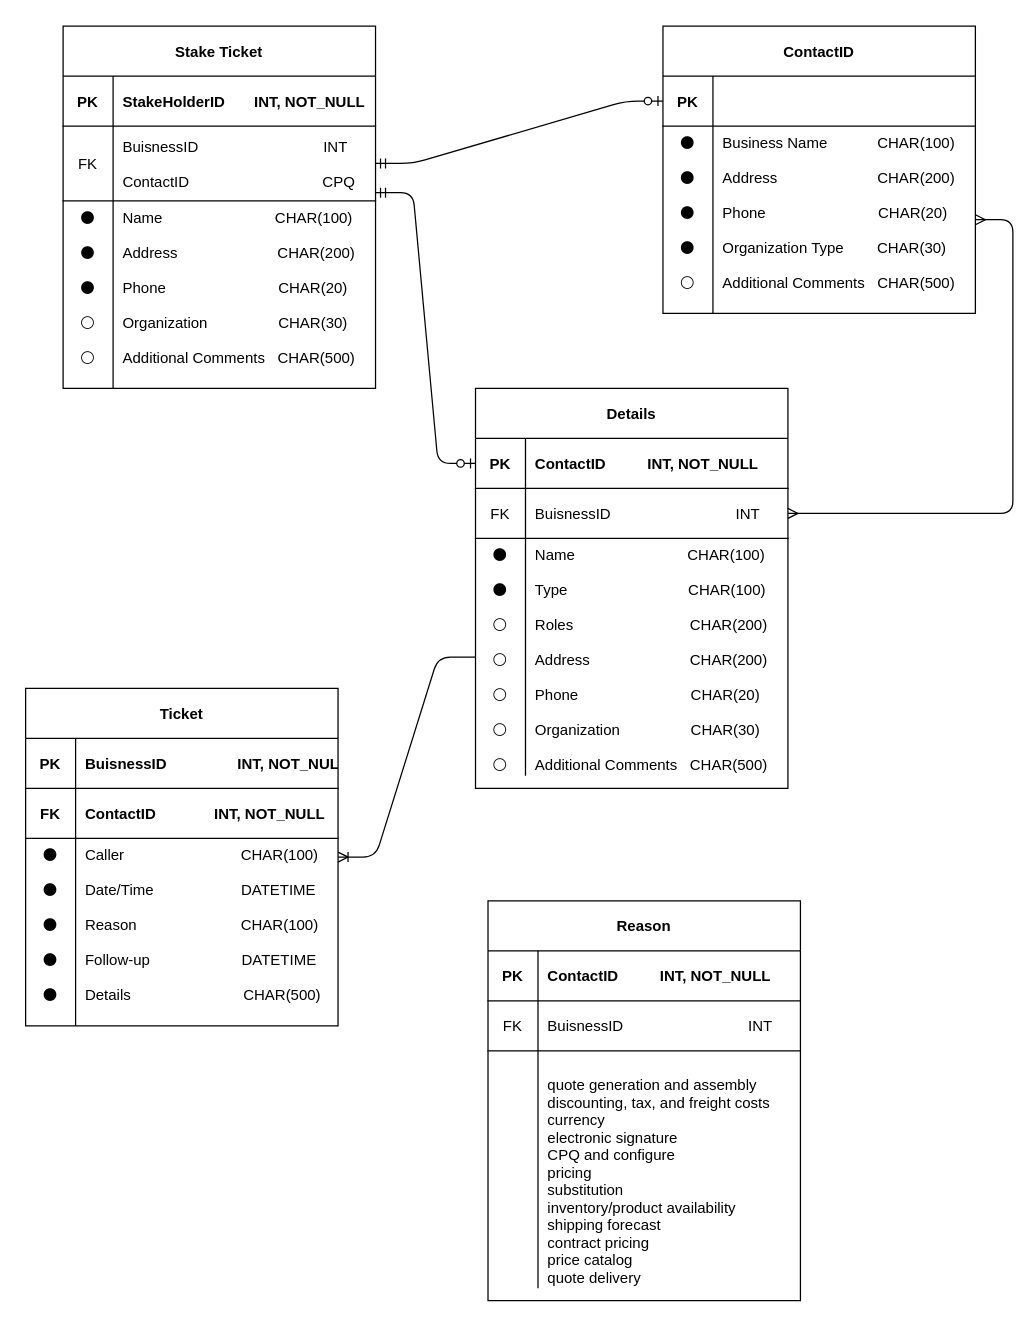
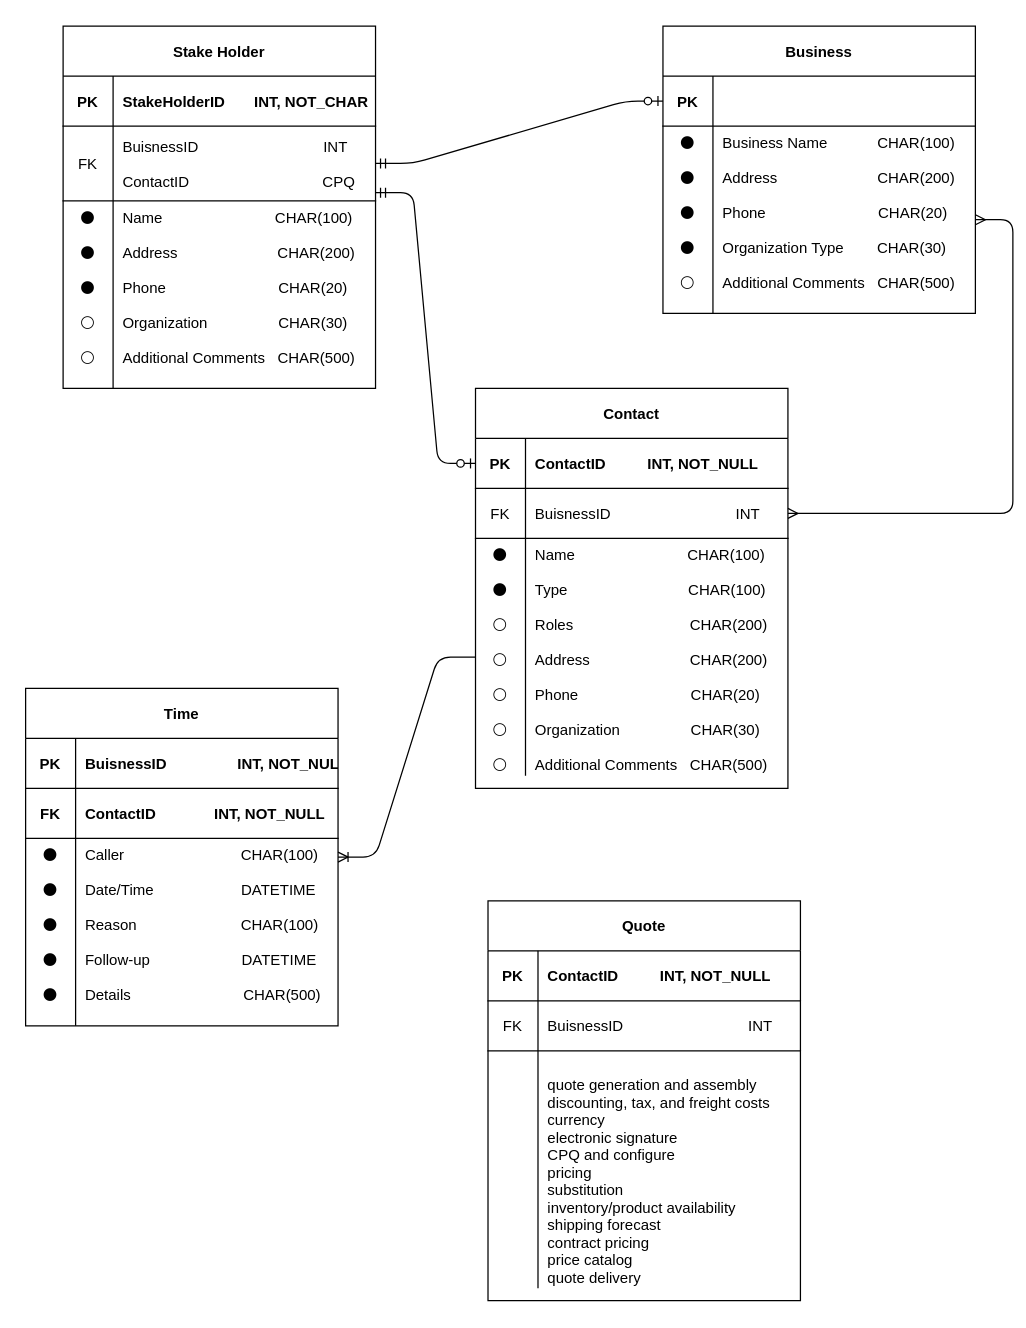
(219, 51) -> (219, 51)
(819, 51) -> (819, 51)
(249, 101) -> (249, 101)
(631, 414) -> (631, 414)
(181, 714) -> (181, 714)
(644, 926) -> (644, 926)
